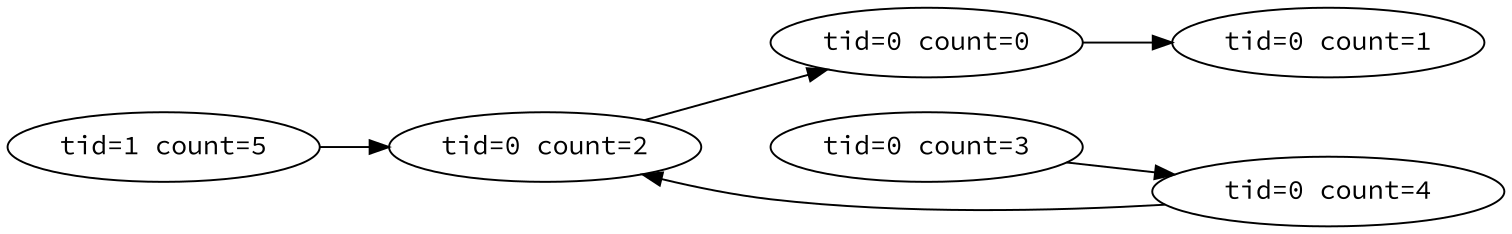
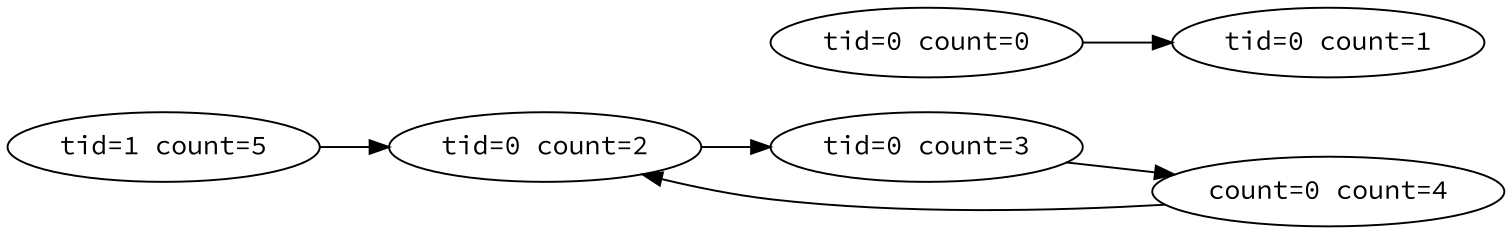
(726, 97) -> (726, 147)
(1328, 192) -> (1328, 192)
